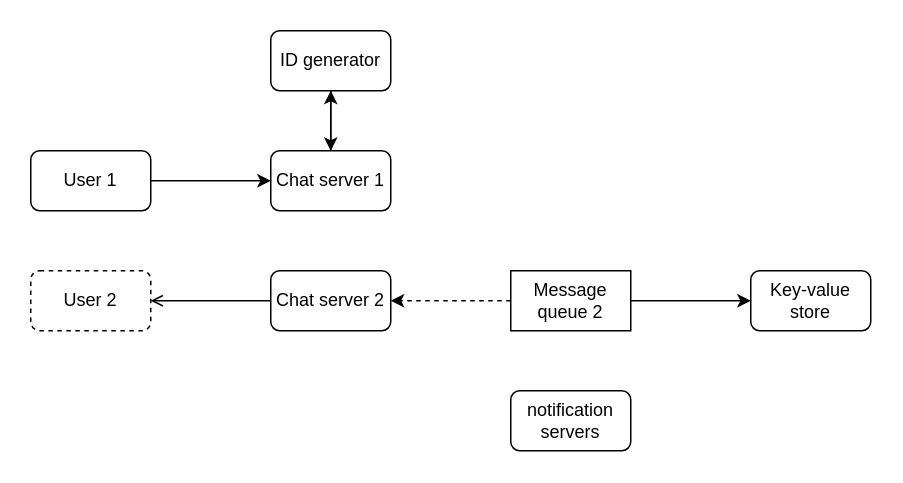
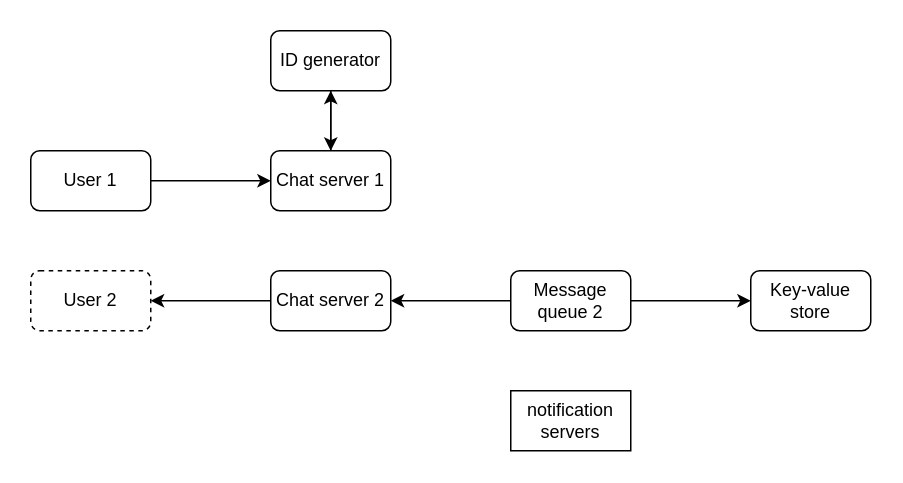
(159, 301) -> (162, 301)
(455, 301) -> (455, 301)
(571, 301) -> (571, 301)
(571, 421) -> (571, 421)
